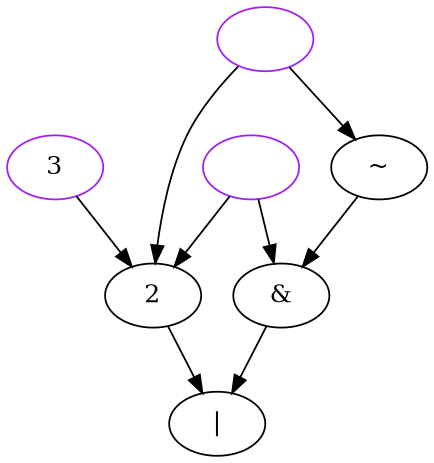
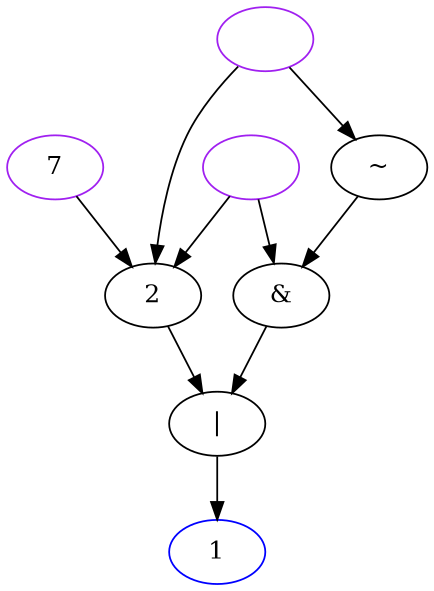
(55, 167) -> (55, 167)
none -> (217, 552)
